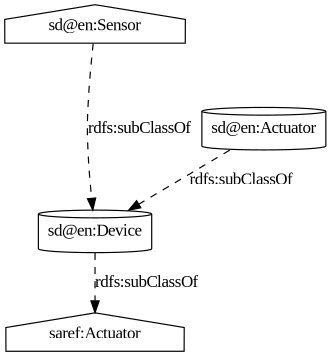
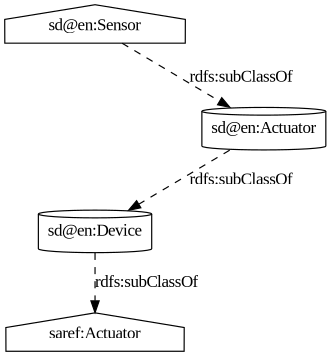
(87, 121) -> (171, 72)
